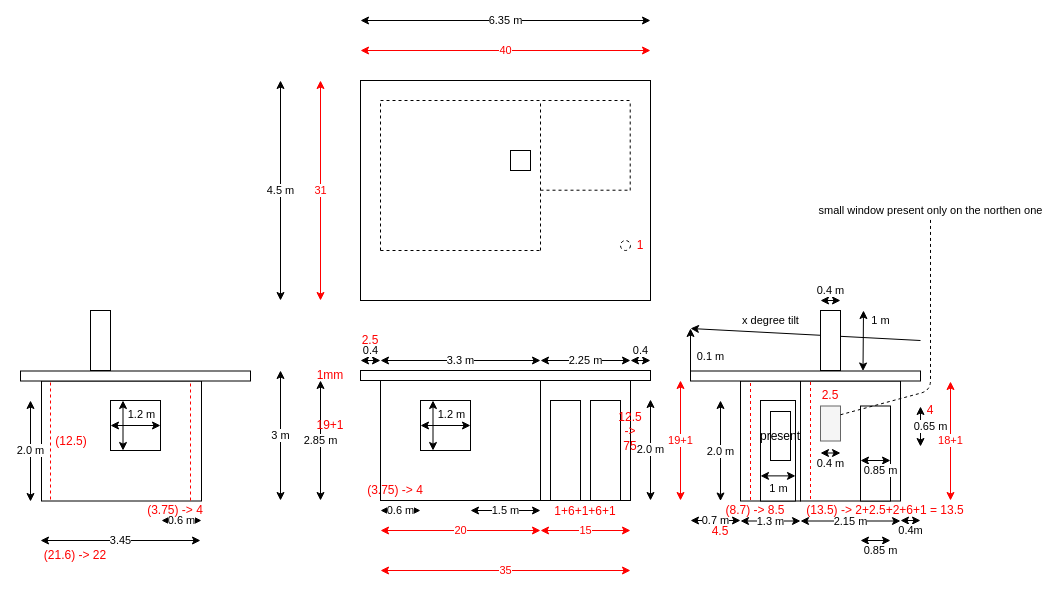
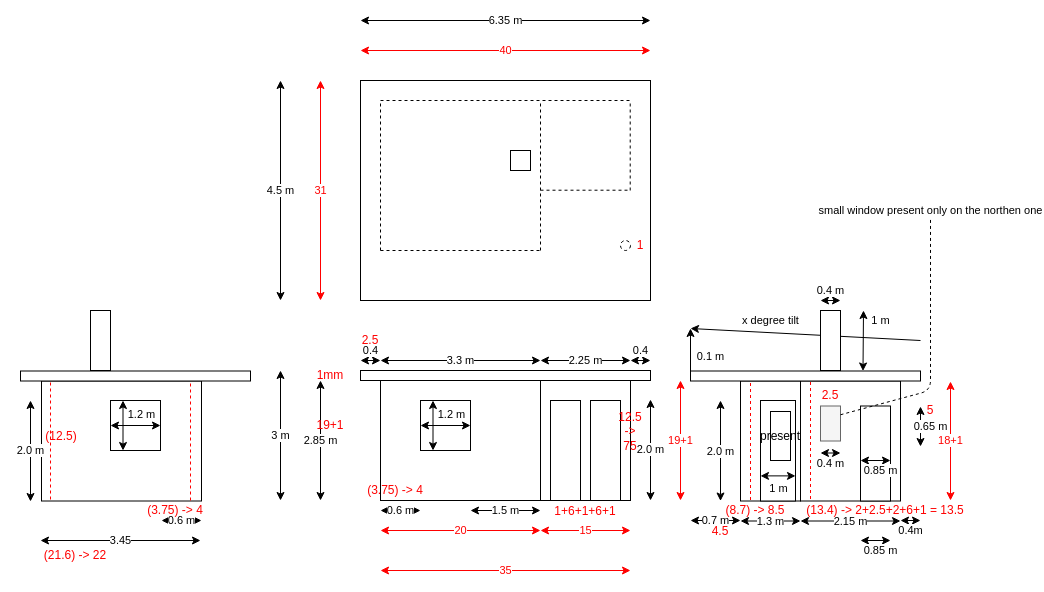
(931, 411) -> (931, 411)
(72, 441) -> (62, 436)
(886, 511) -> (886, 511)
